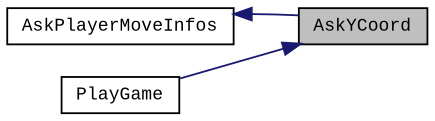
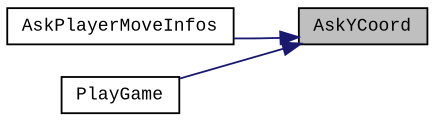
(275, 14) -> (257, 38)
